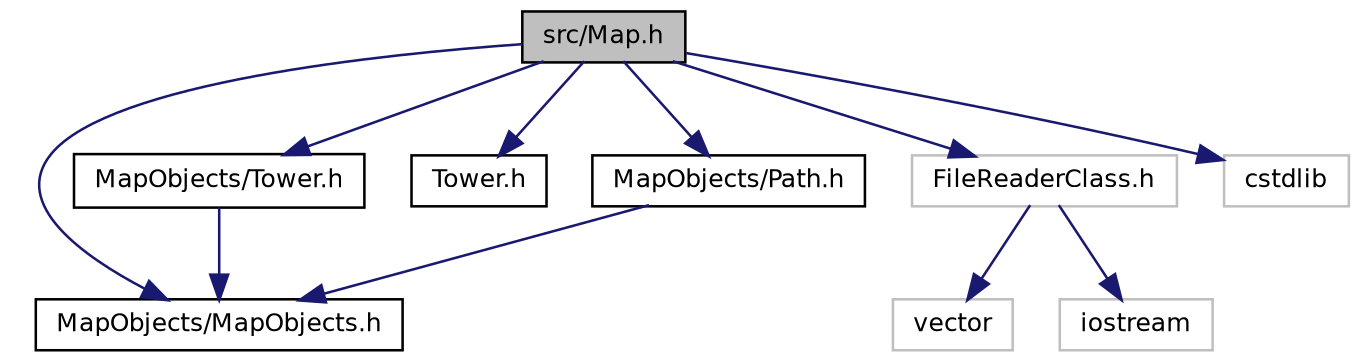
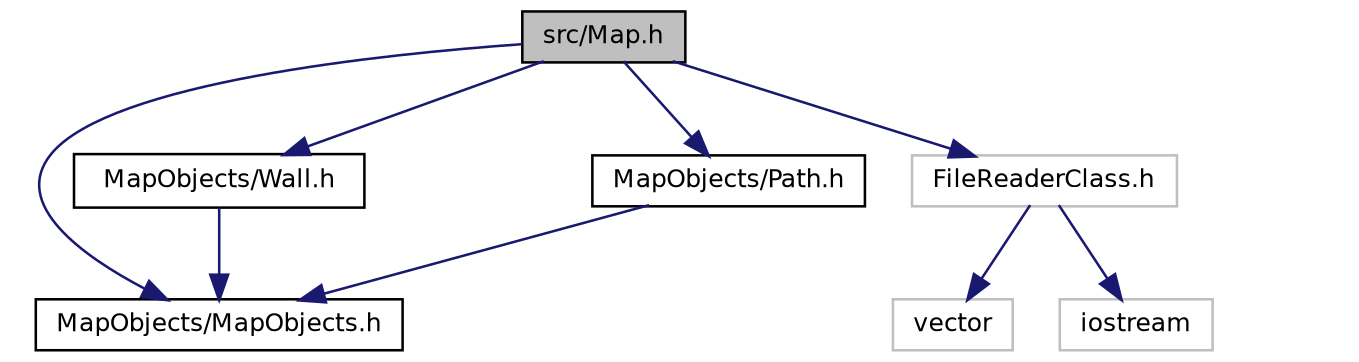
(219, 181) -> (219, 181)
(479, 181) -> none
(1286, 181) -> none
